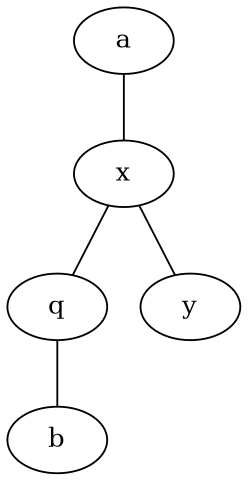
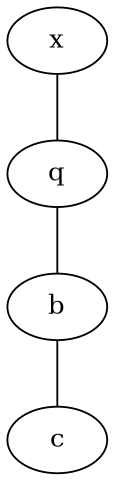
(124, 41) -> none
(190, 307) -> none
none -> (57, 440)
